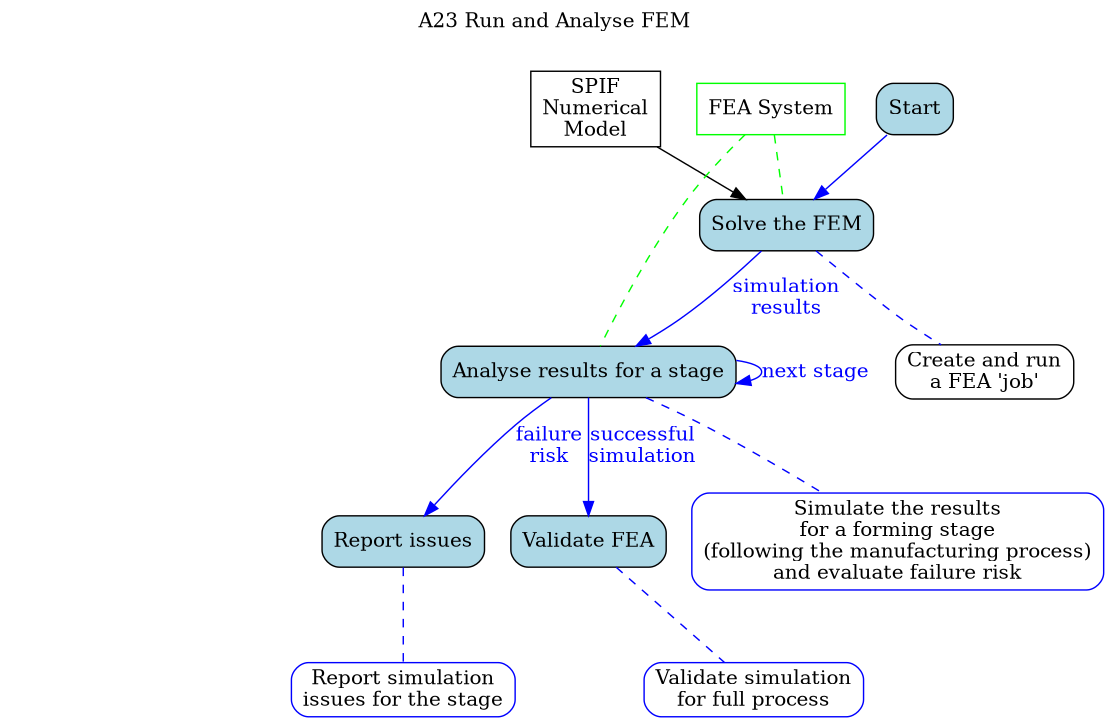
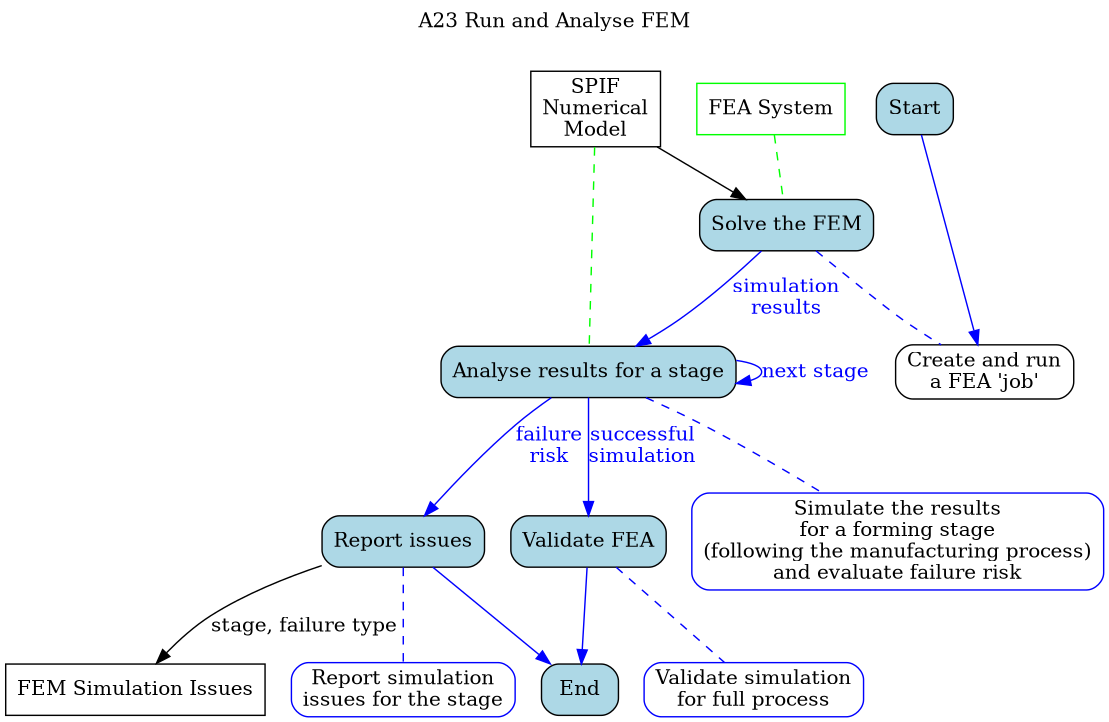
(856, 162) -> (948, 233)
(663, 234) -> (592, 246)
none -> (135, 690)
none -> (580, 690)
